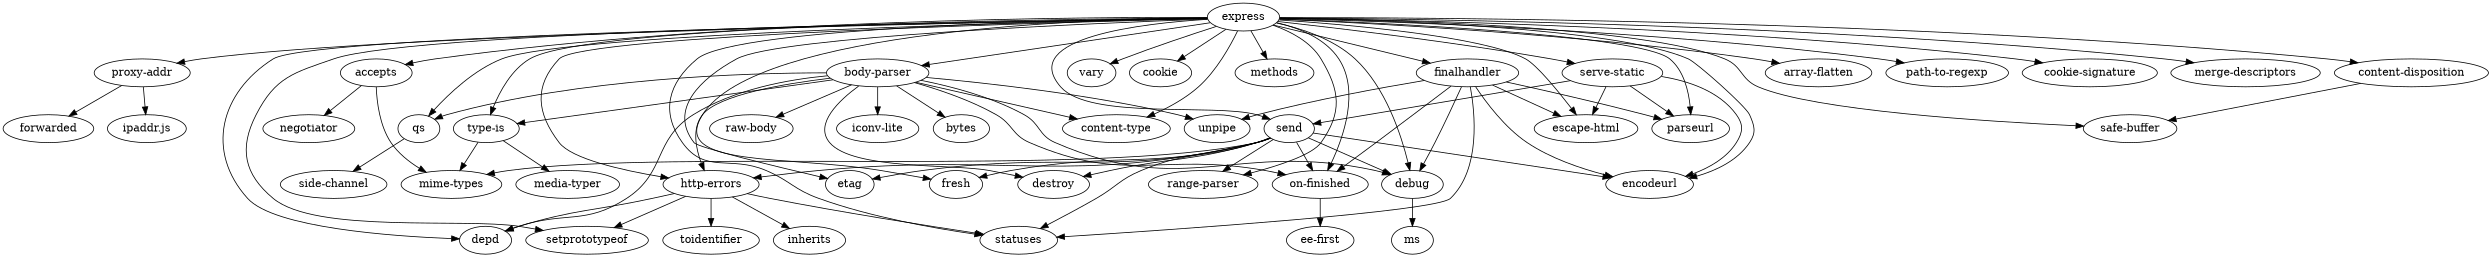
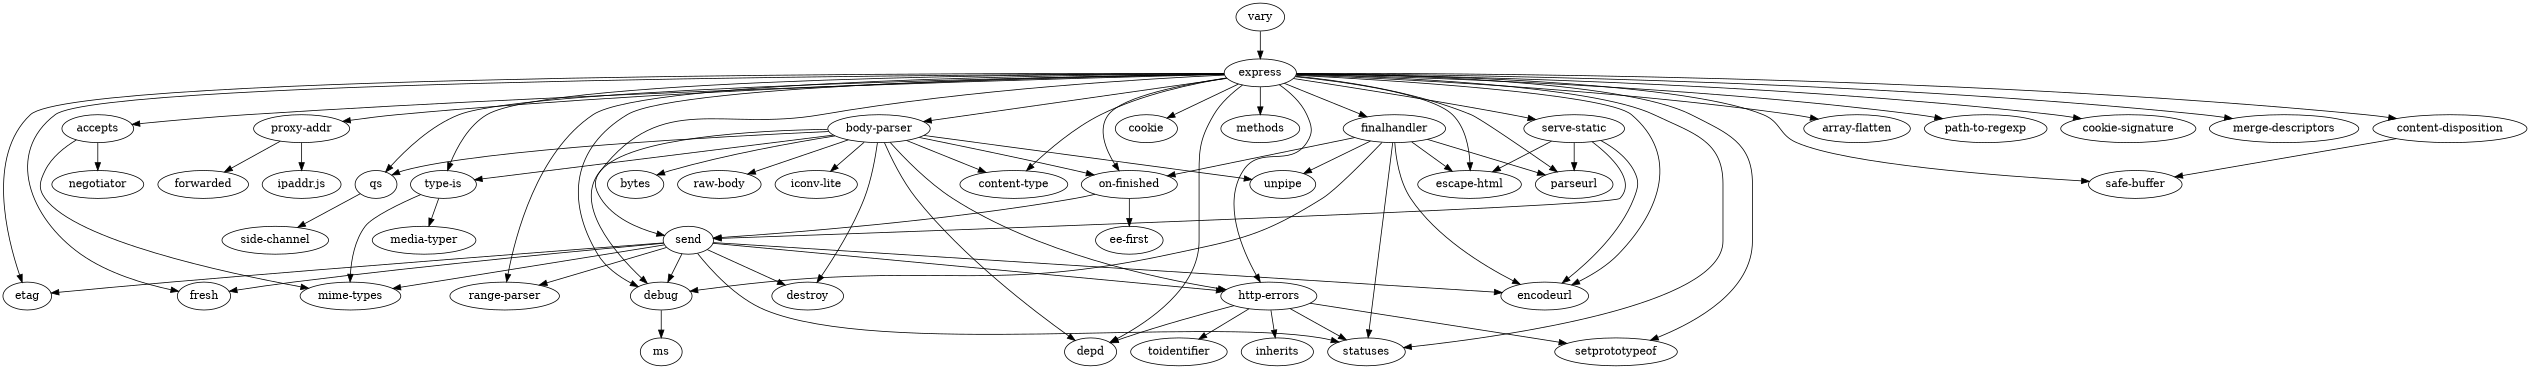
(1167, 43) -> (1260, 41)
(1301, 151) -> (909, 221)
